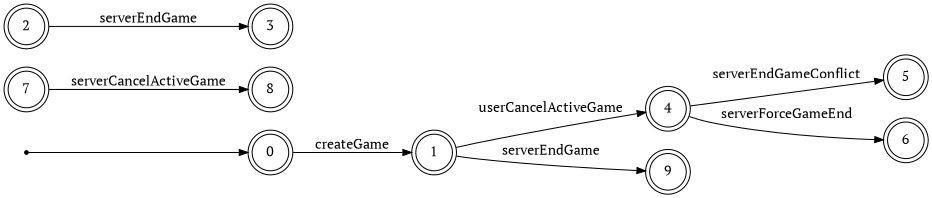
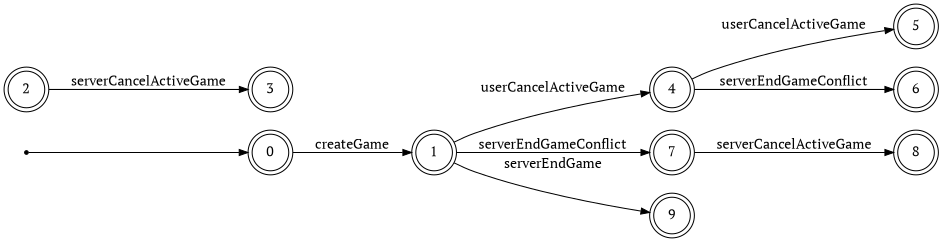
(148, 19) -> (148, 82)
(787, 75) -> (794, 25)
(787, 114) -> (794, 82)
none -> (549, 152)
